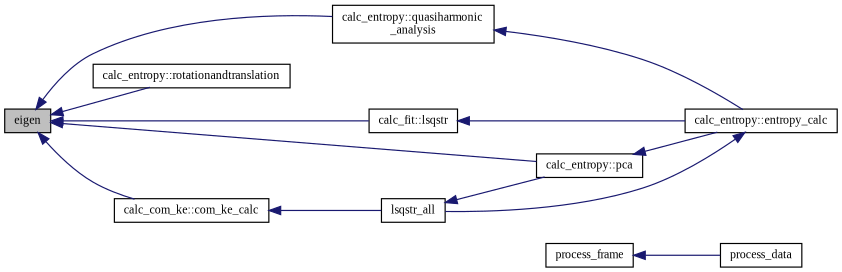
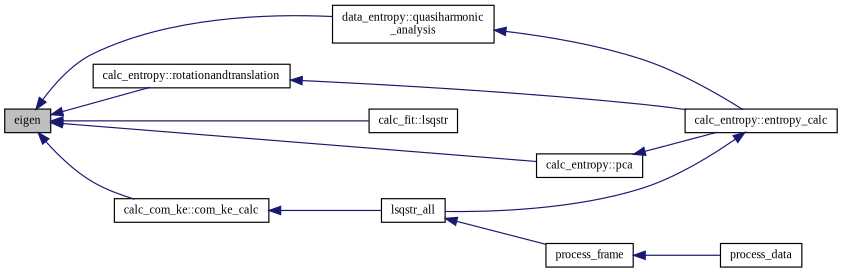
(413, 24) -> (413, 24)
(577, 121) -> (495, 92)
(501, 188) -> (501, 233)
